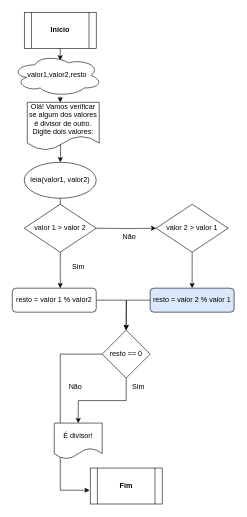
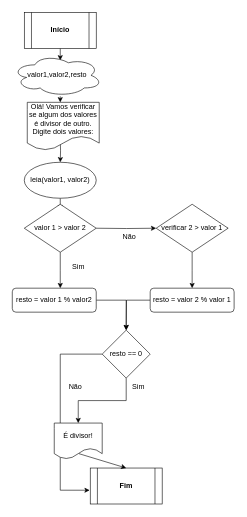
(192, 228) -> (192, 228)
(192, 300) -> (192, 300)
none -> (100, 460)
